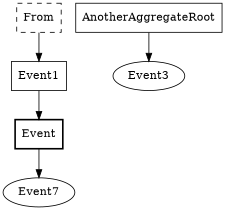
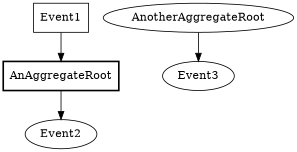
(39, 18) -> none
(149, 18) -> (198, 18)
(39, 134) -> (61, 76)
(39, 192) -> (61, 134)
